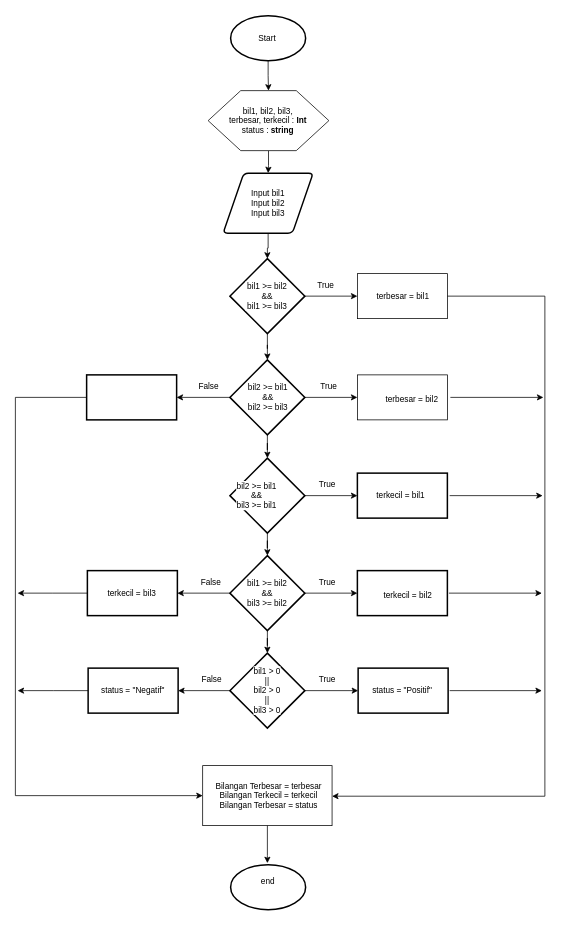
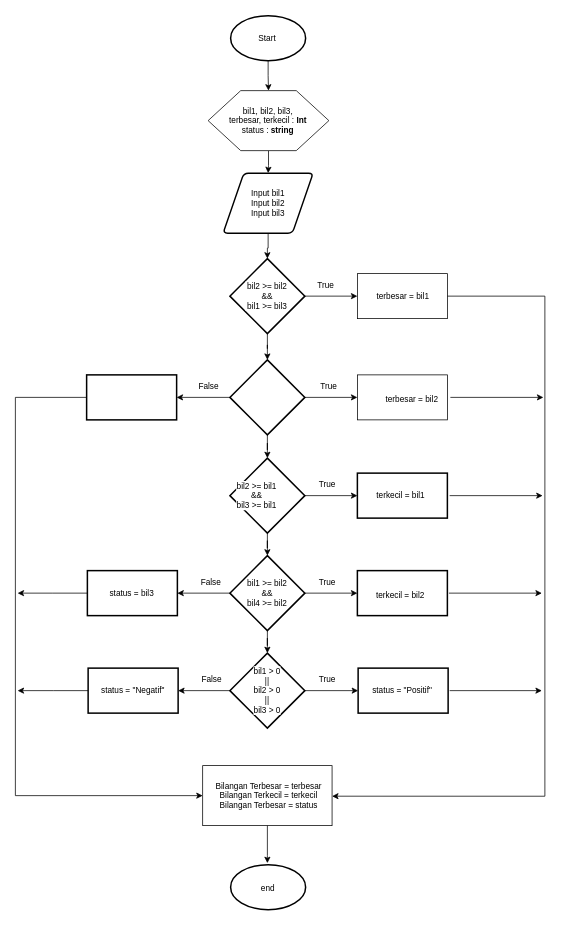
(267, 296) -> (267, 296)
(268, 397) -> none
(132, 593) -> (132, 593)
(267, 593) -> (267, 593)
(408, 595) -> (401, 595)
(268, 881) -> (268, 888)
